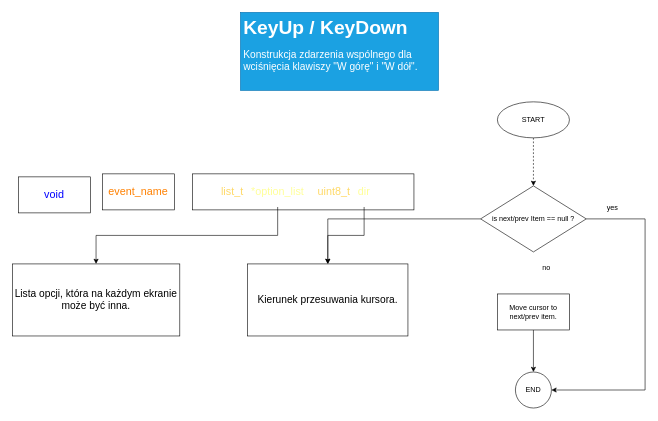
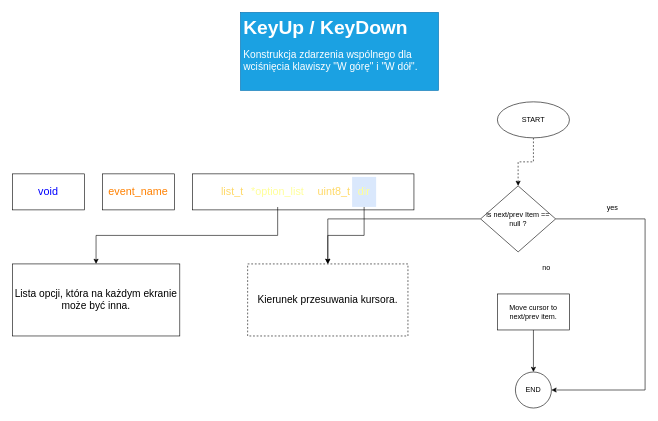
(364, 192) -> (364, 192)
(54, 195) -> (48, 192)
(533, 219) -> (518, 219)
(328, 300) -> (328, 300)
